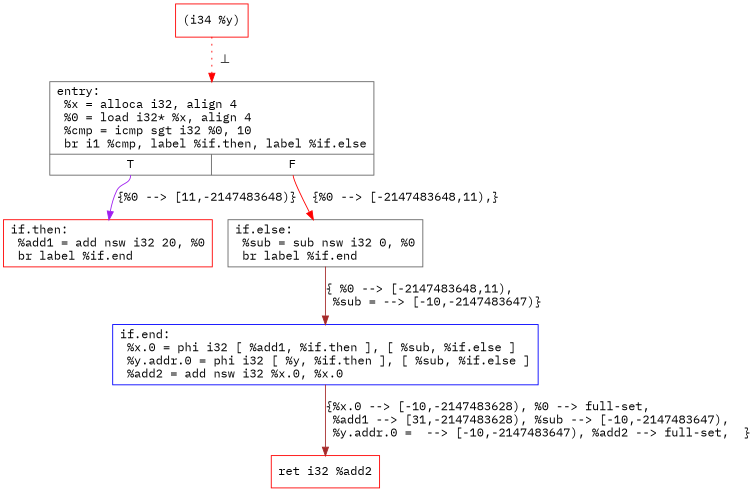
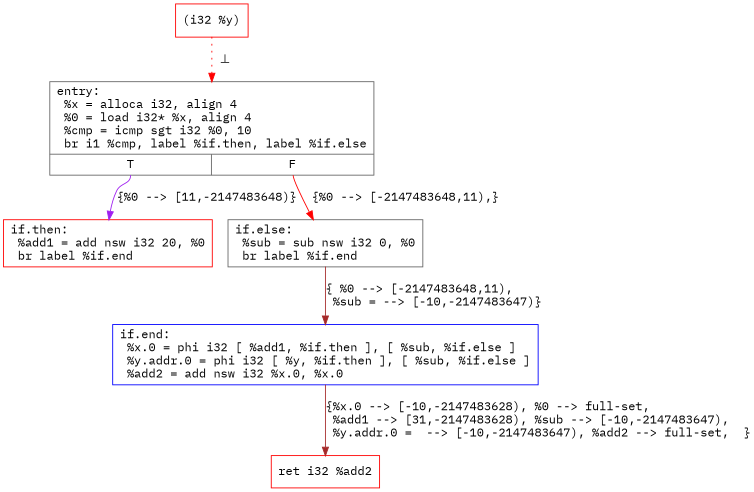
(212, 21) -> (212, 21)
